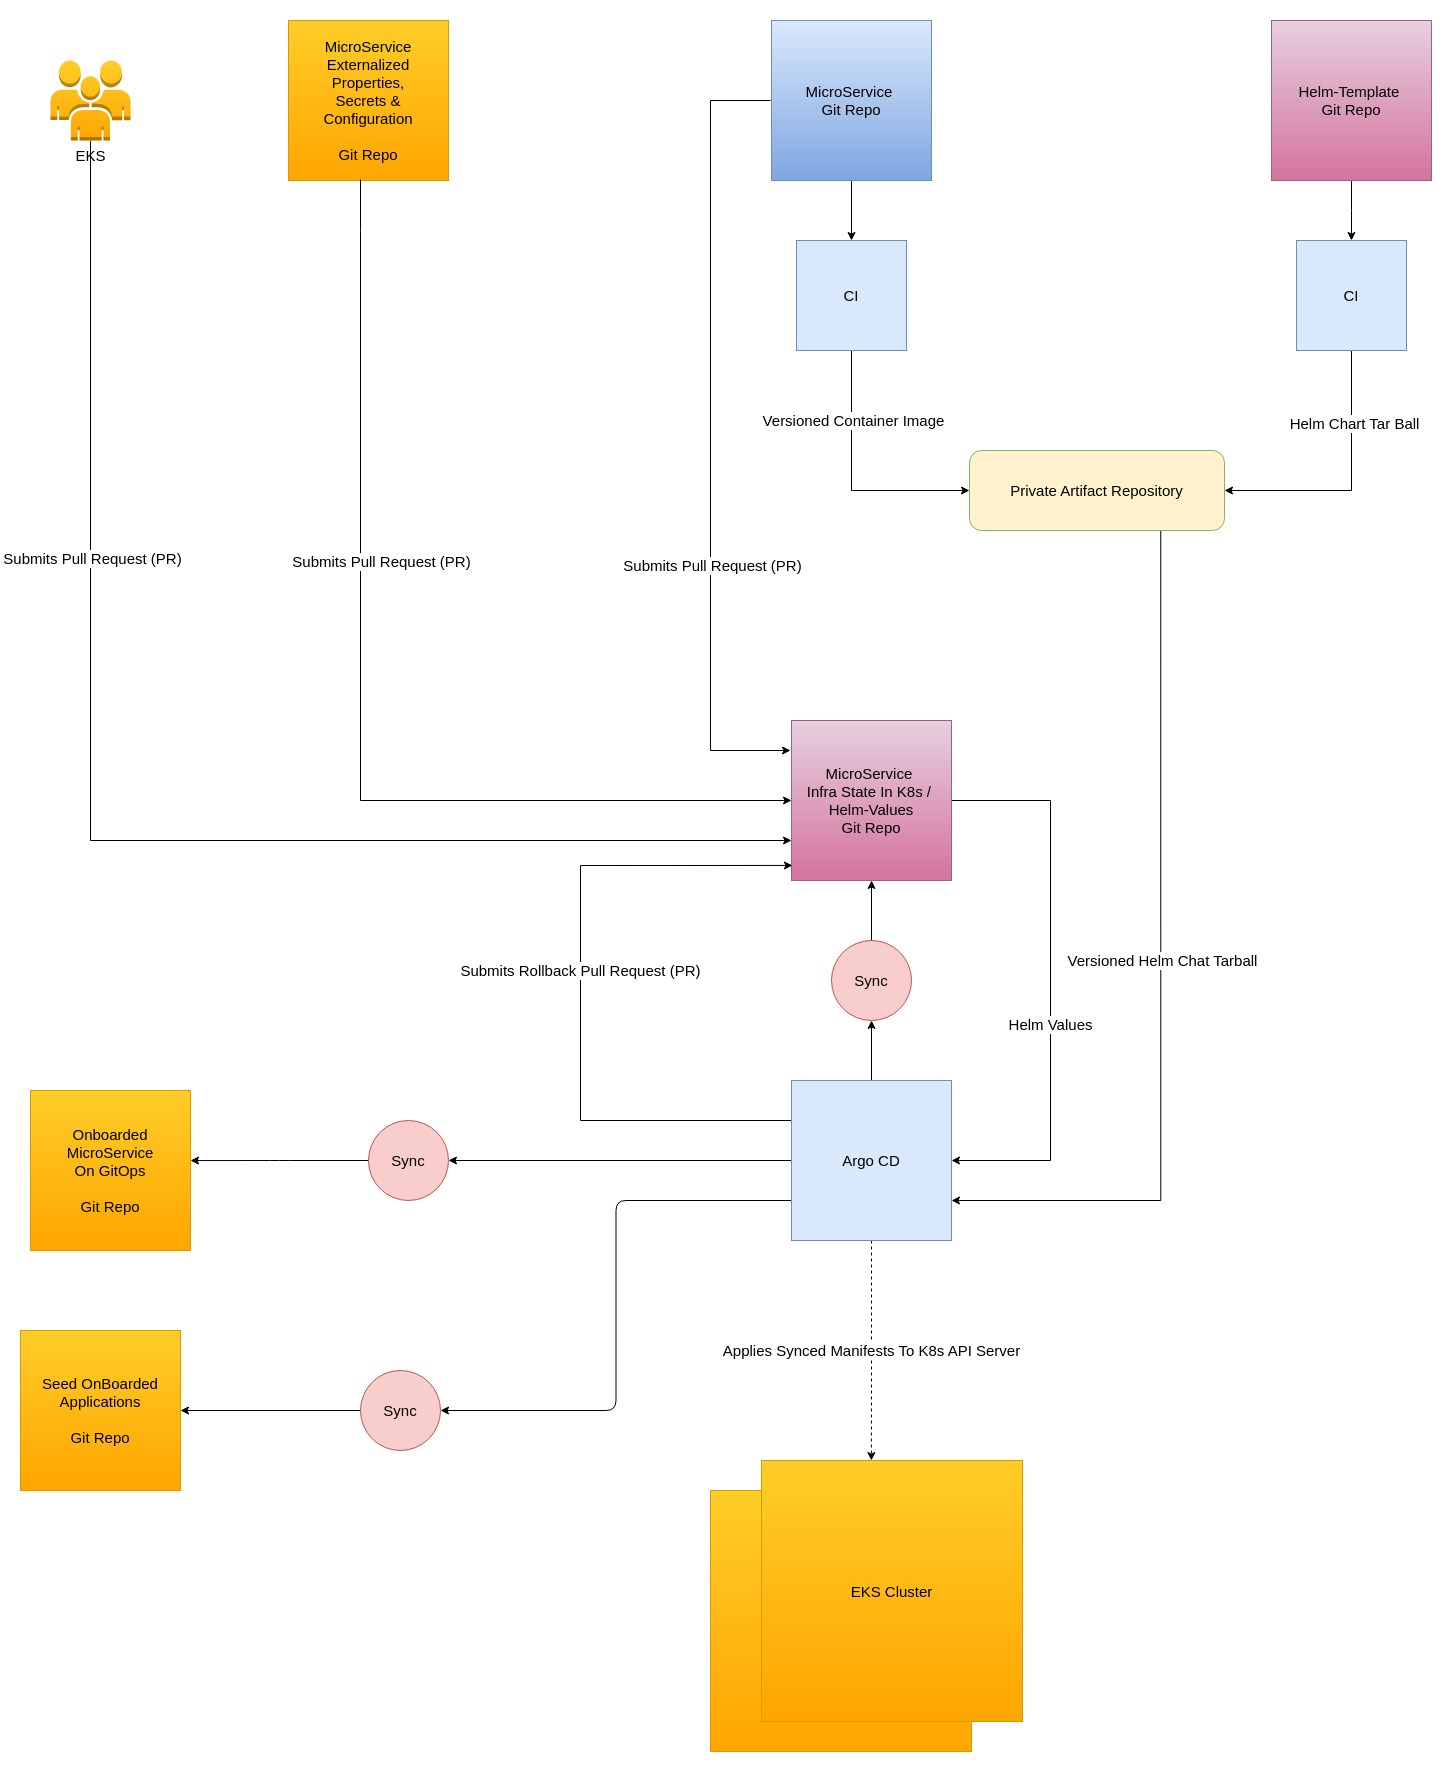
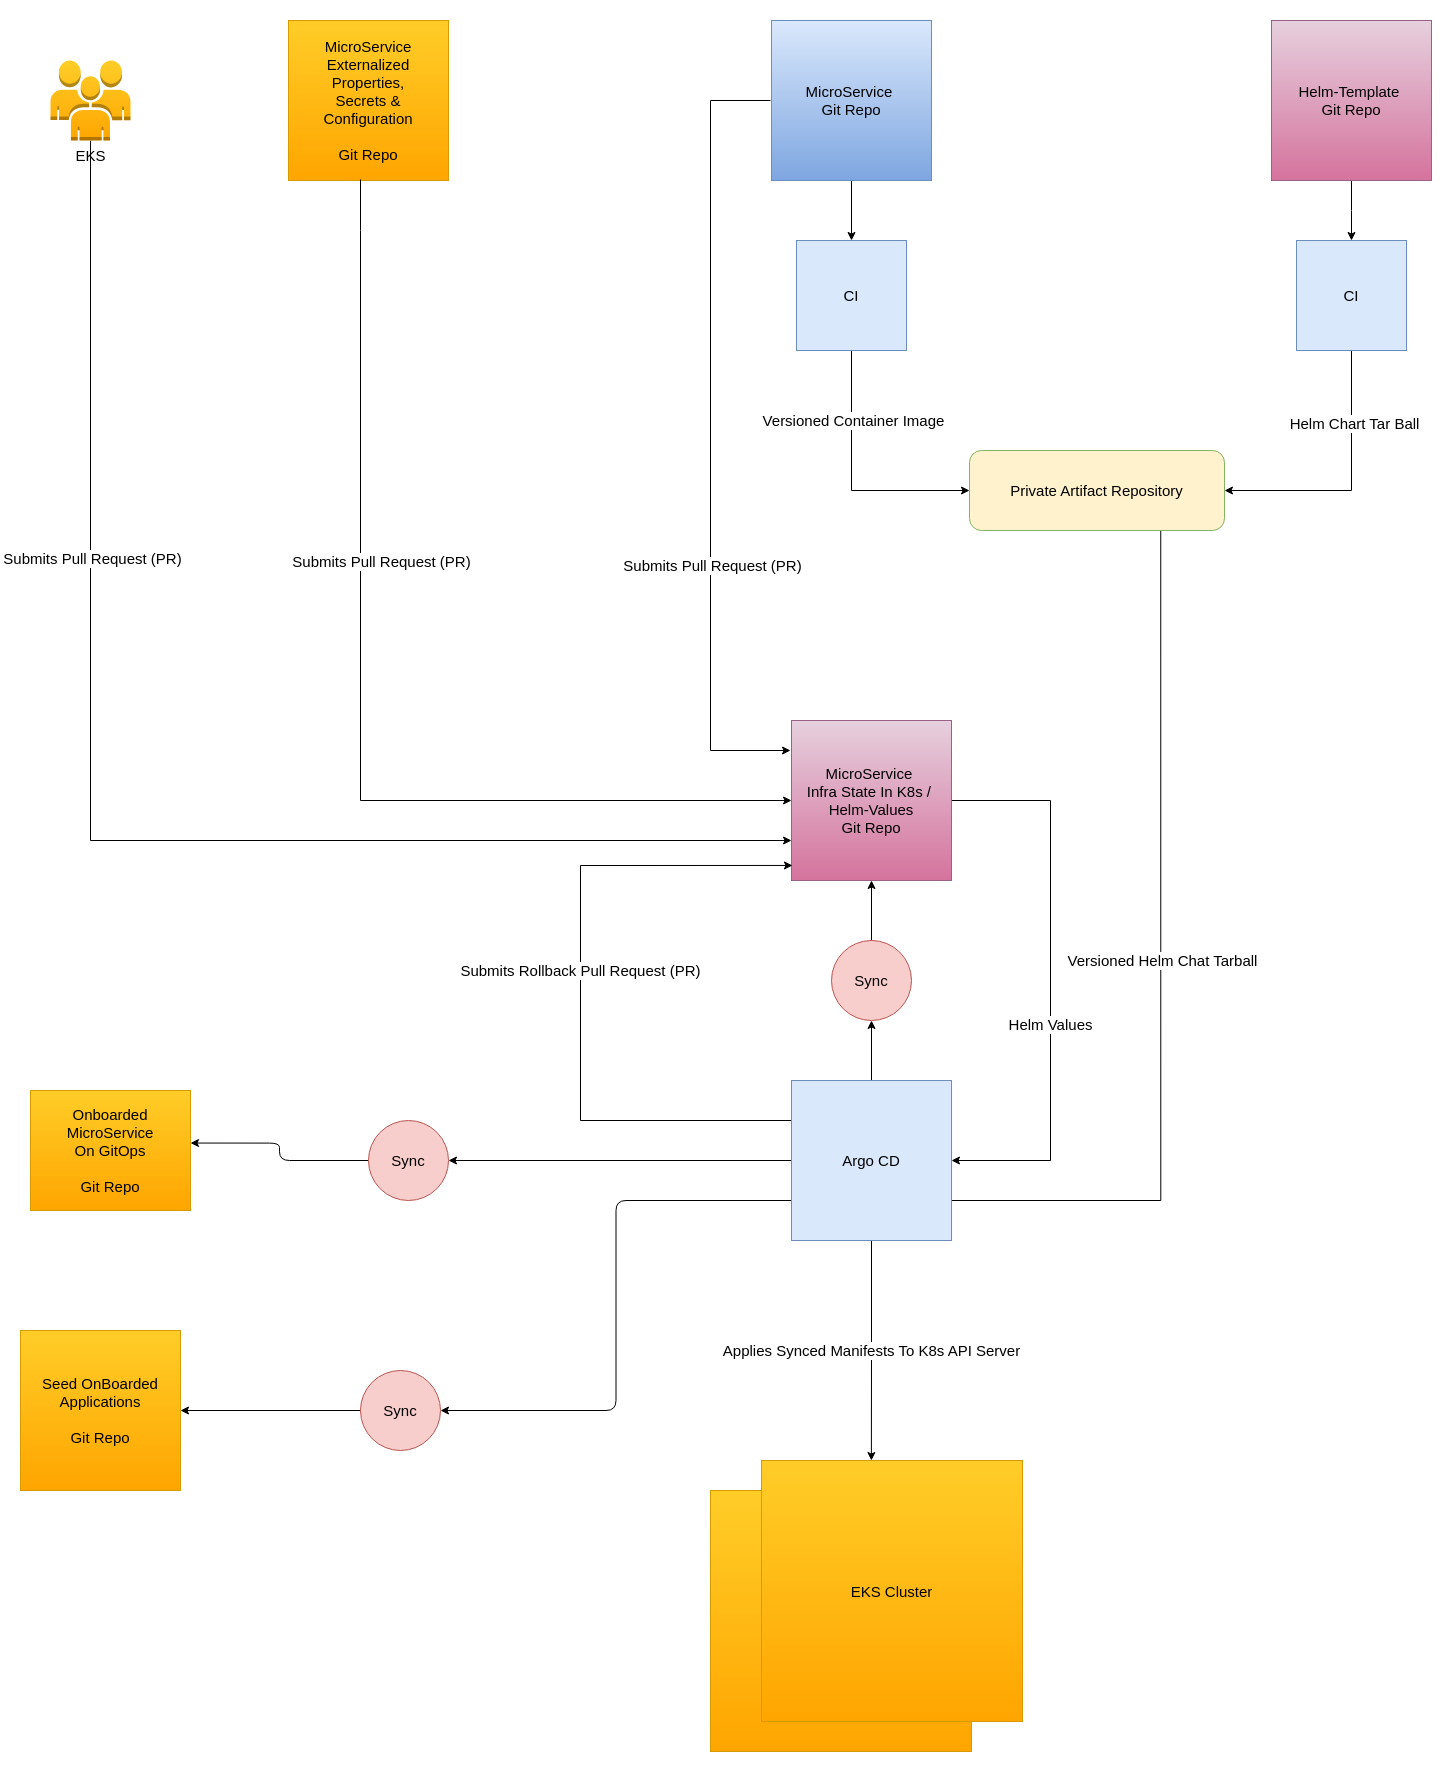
(111, 1171) -> (111, 1151)
(959, 1201) -> (956, 1201)
(872, 1292) -> (872, 1292)
